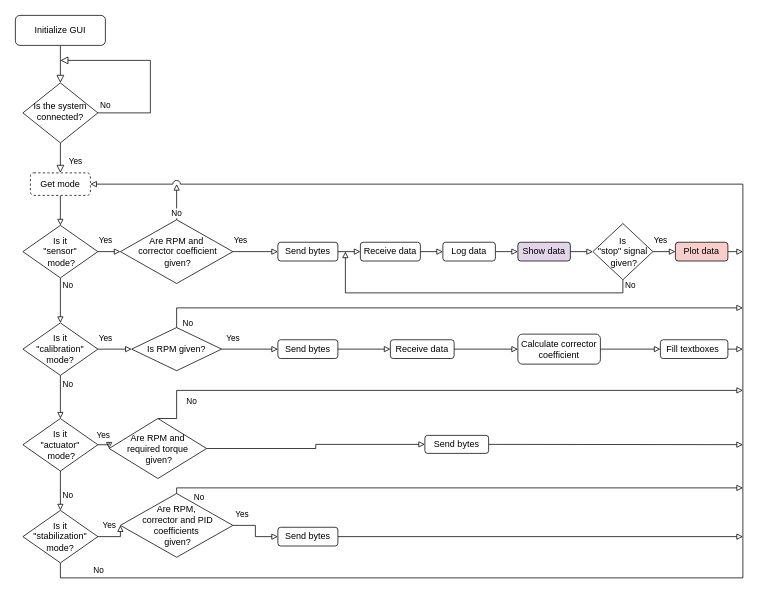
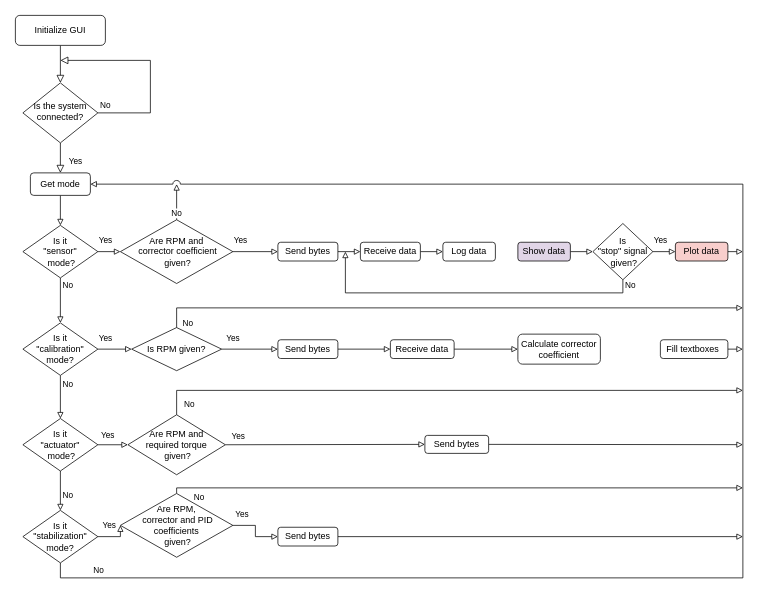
(60, 184) -> (60, 184)
(504, 252) -> none
(627, 349) -> none
(158, 449) -> (177, 445)
